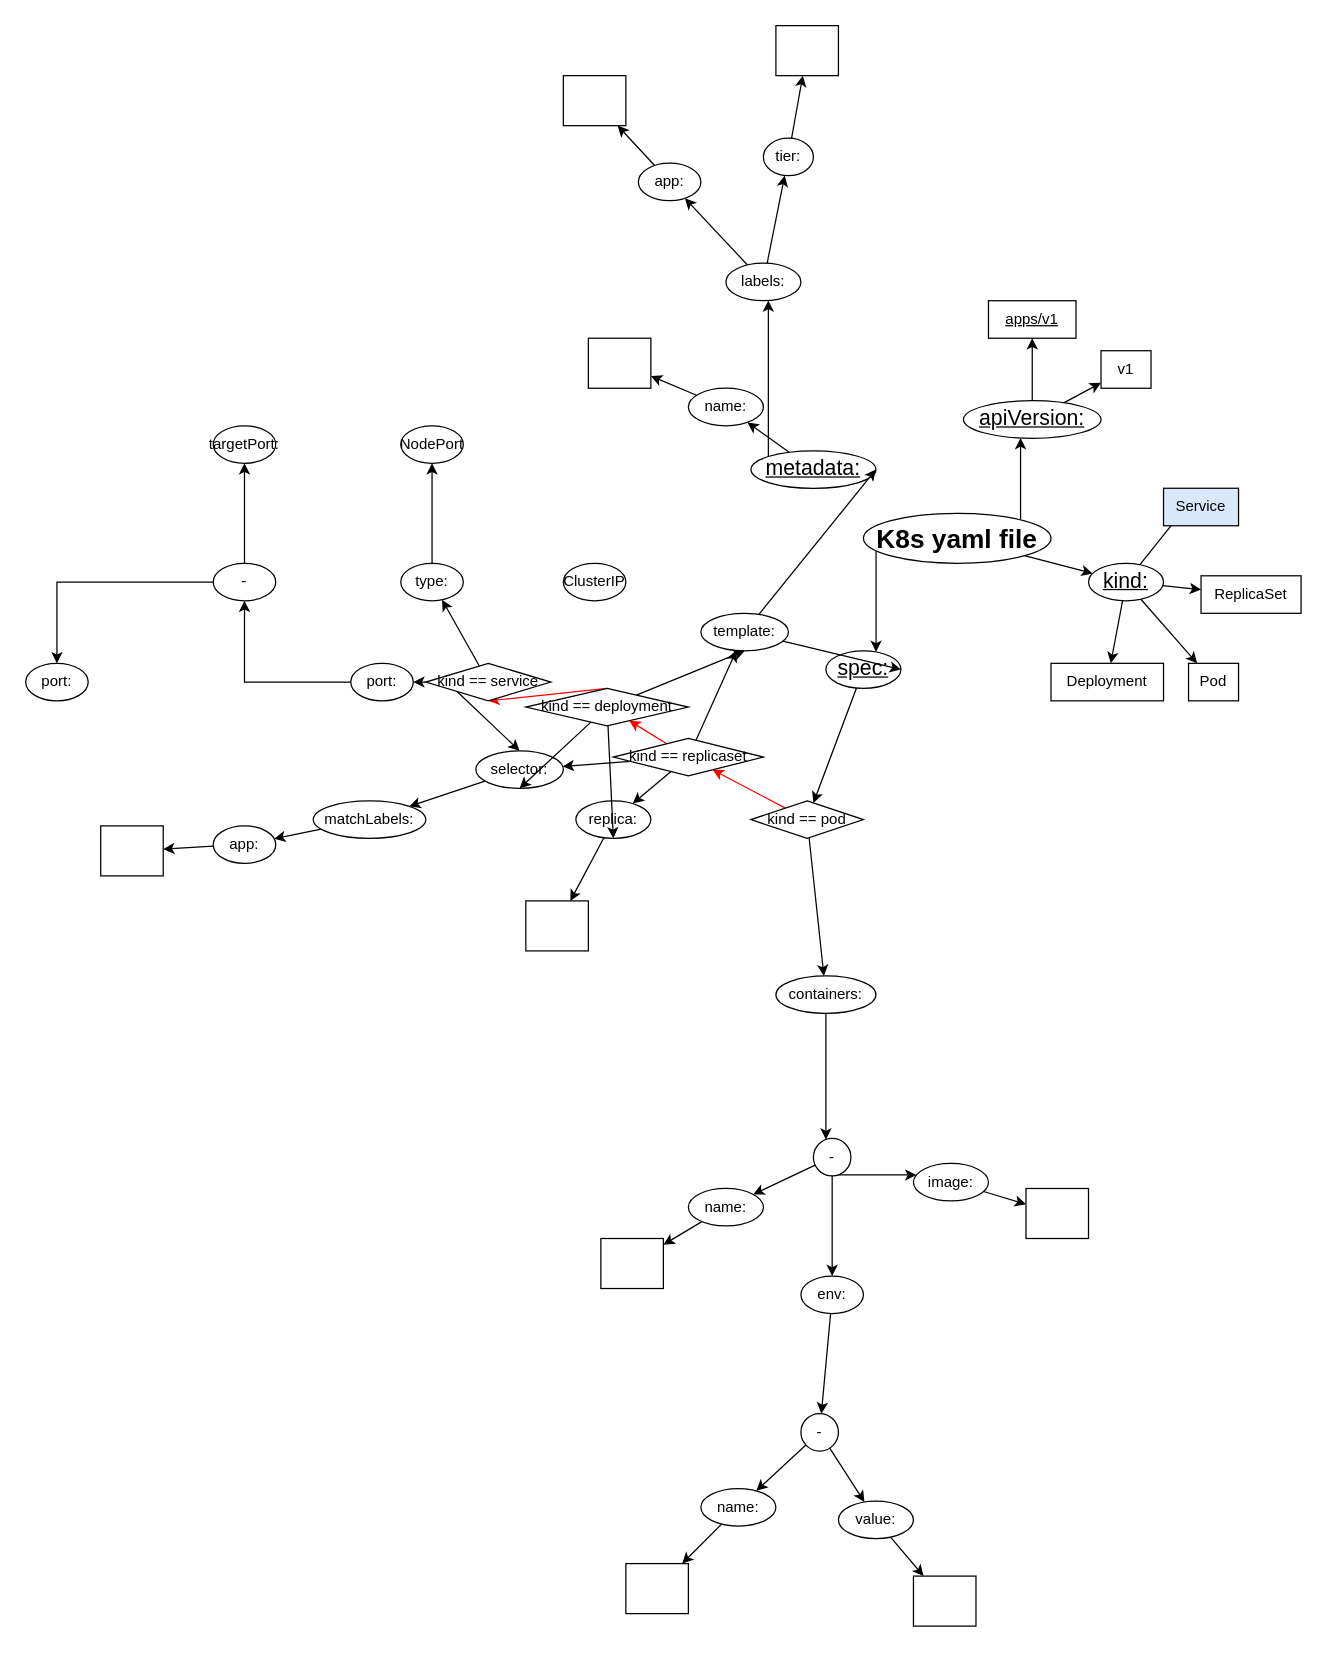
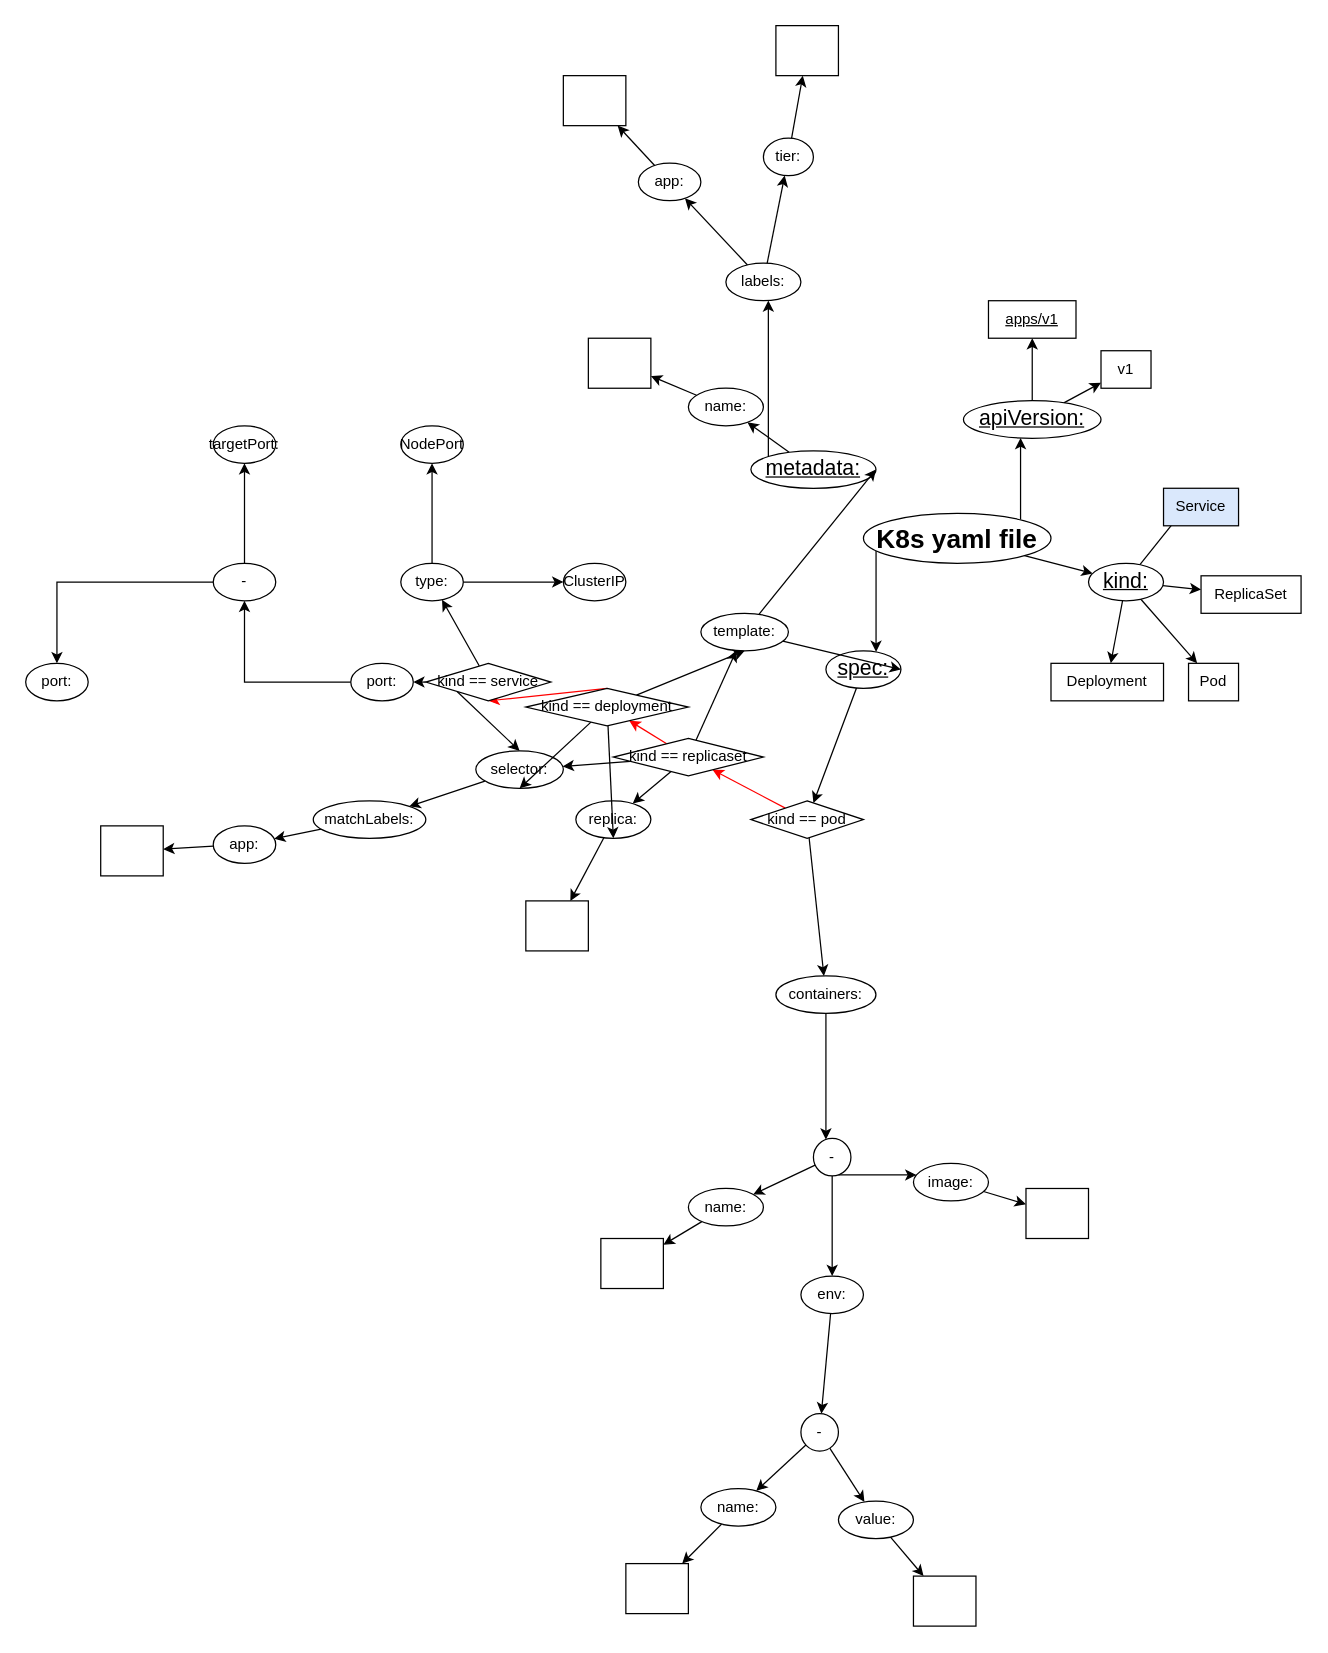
none -> (509, 582)
